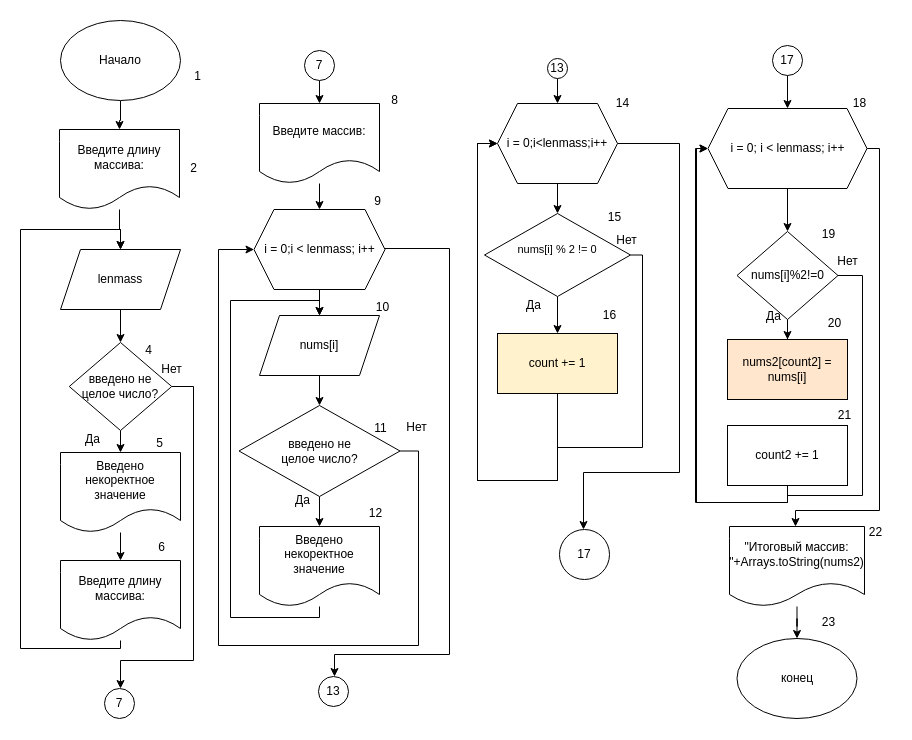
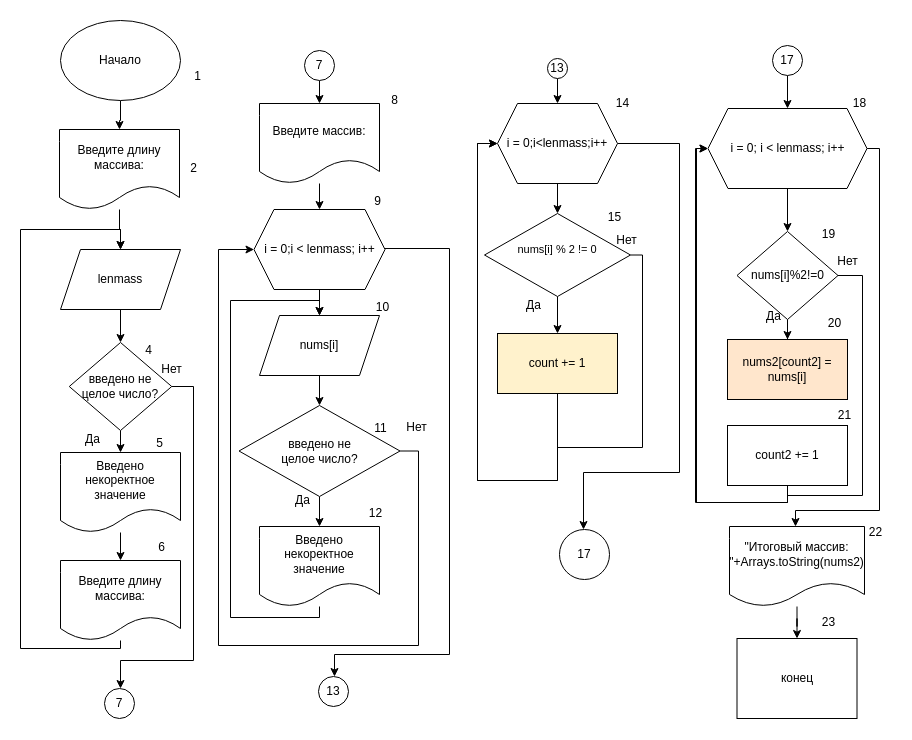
(609, 316) -> none
(797, 679) -> (797, 679)
